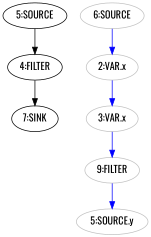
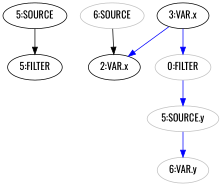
(112, 38) -> (113, 38)
(35, 67) -> (35, 67)
(112, 67) -> (114, 67)
(112, 89) -> (151, 39)
(35, 119) -> none
(112, 119) -> (183, 16)
(112, 170) -> (183, 67)
none -> (183, 170)
